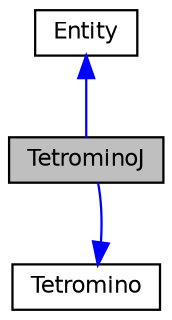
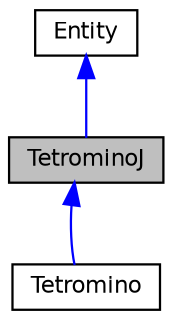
(101, 212) -> (71, 235)
